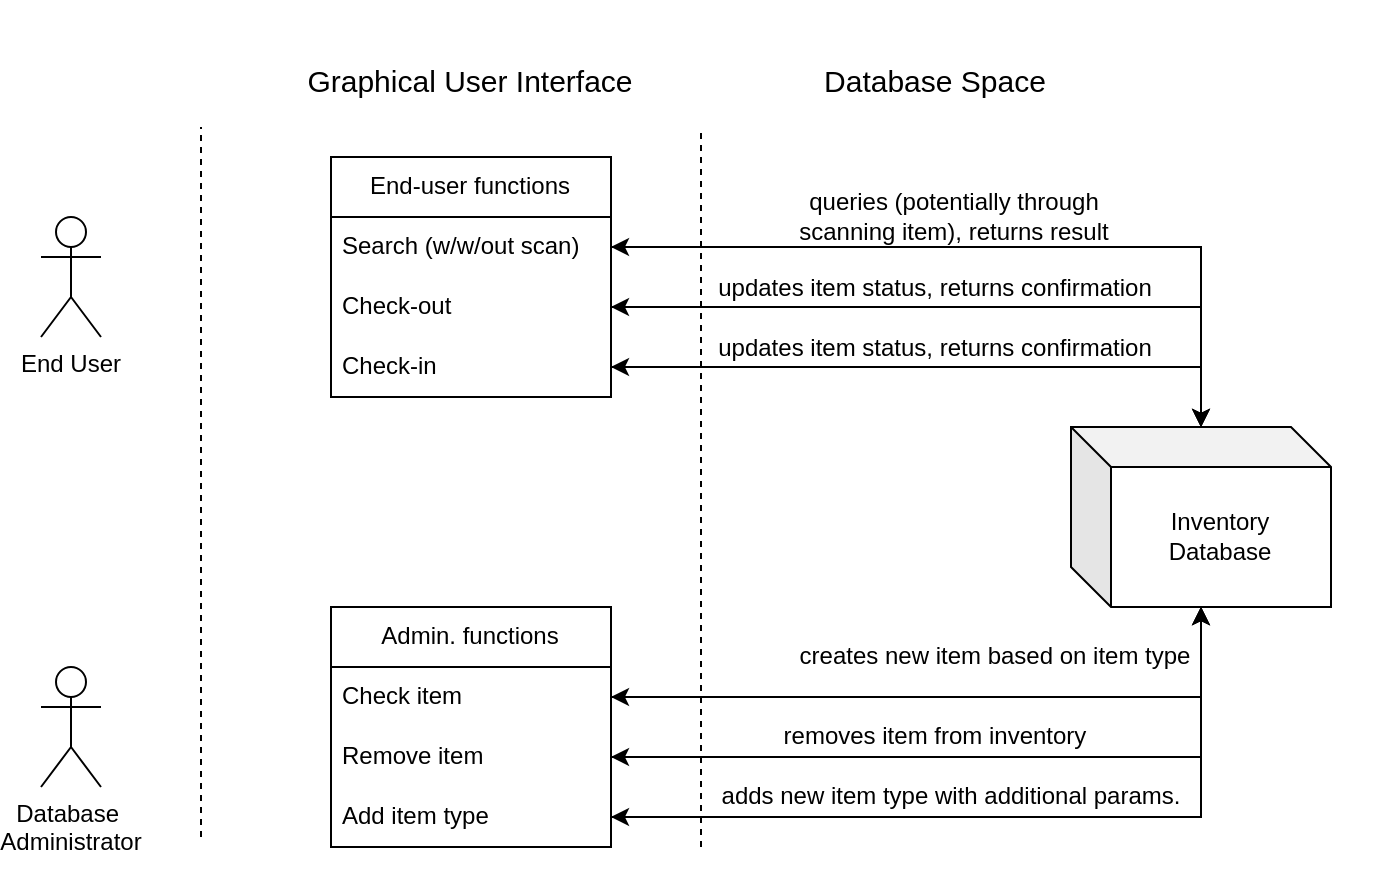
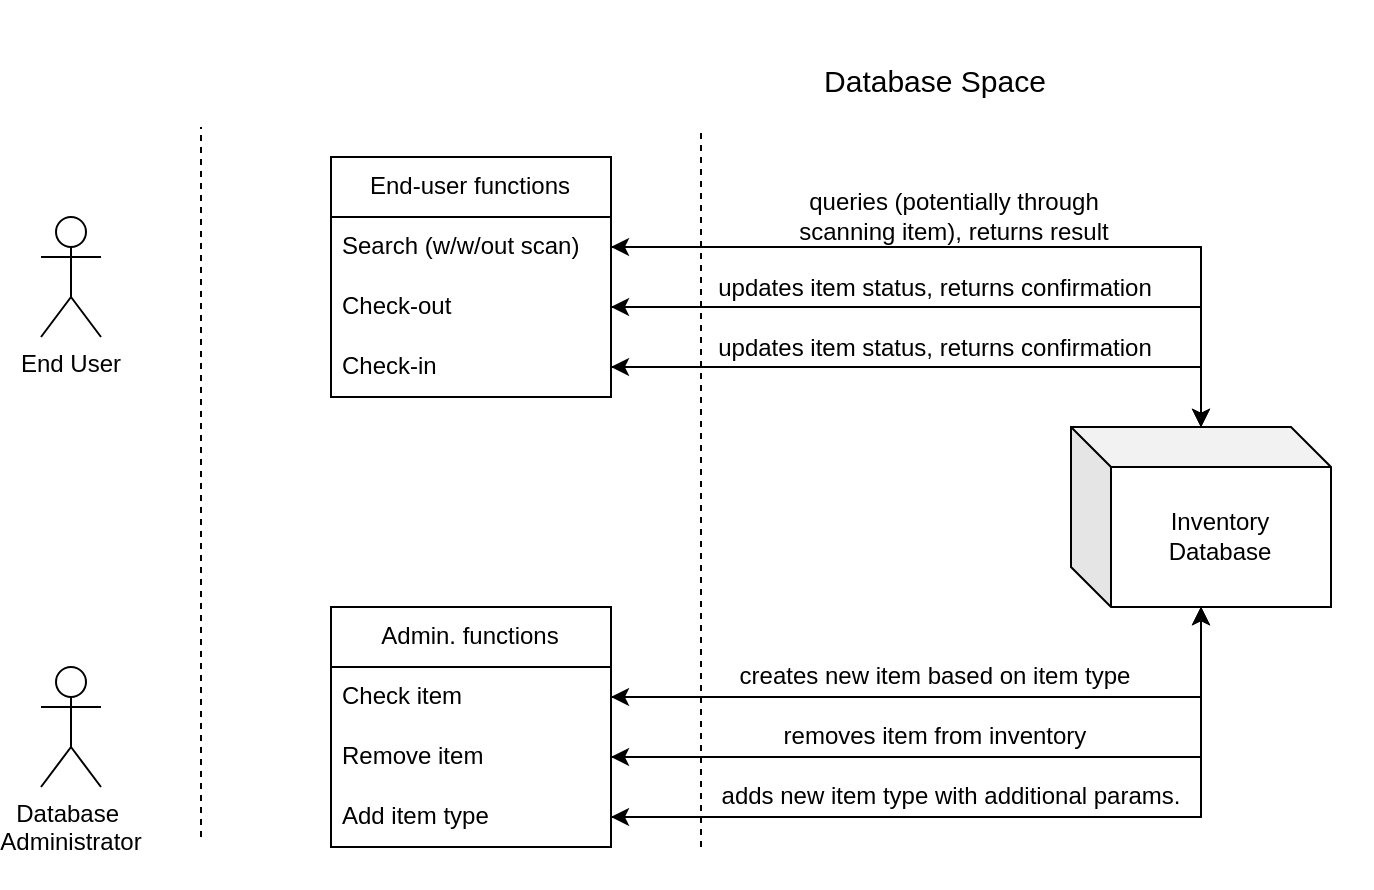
(471, 81) -> none
(996, 657) -> (936, 677)
